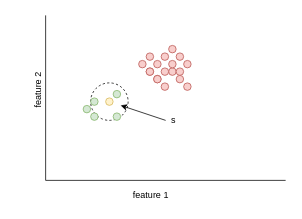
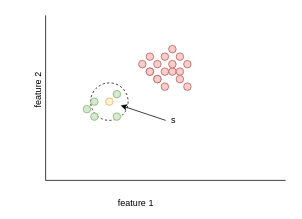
(150, 195) -> (135, 203)
